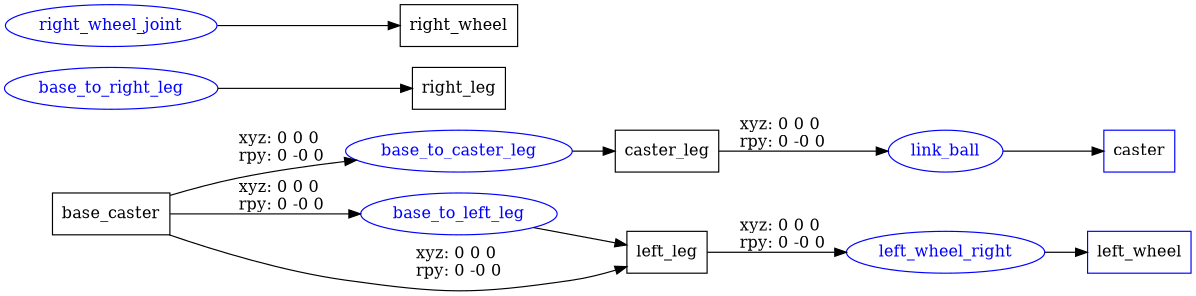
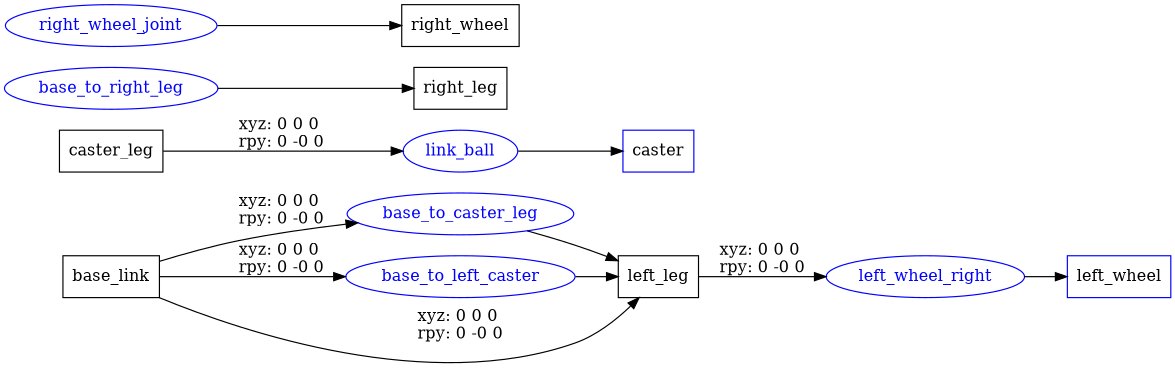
(588, 151) -> (567, 243)
(111, 214) -> (111, 277)
(459, 214) -> (460, 277)
